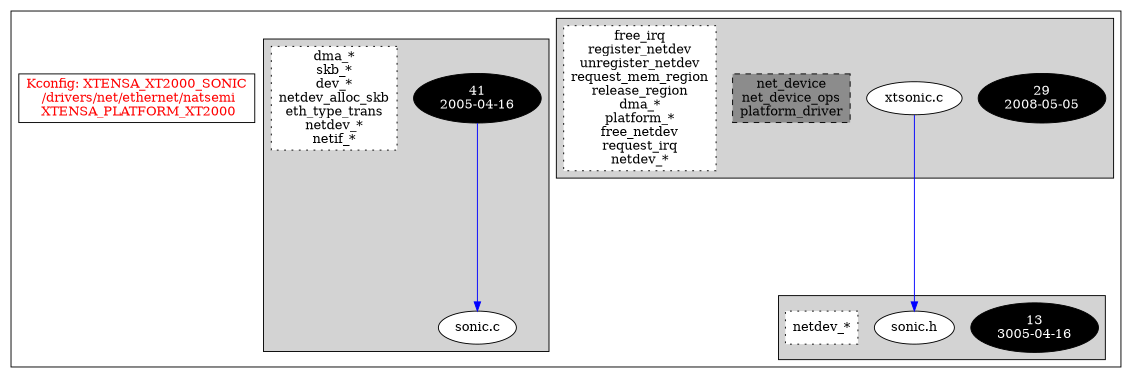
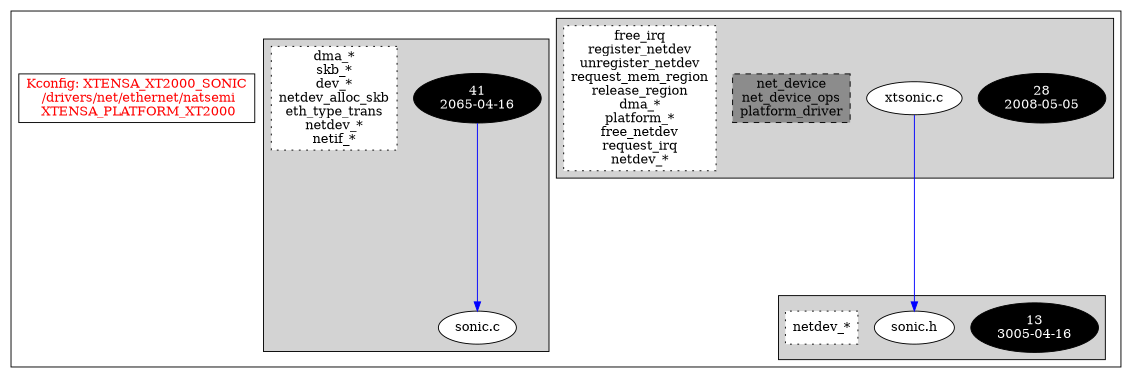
(477, 98) -> (477, 98)
(1042, 98) -> (1042, 98)
